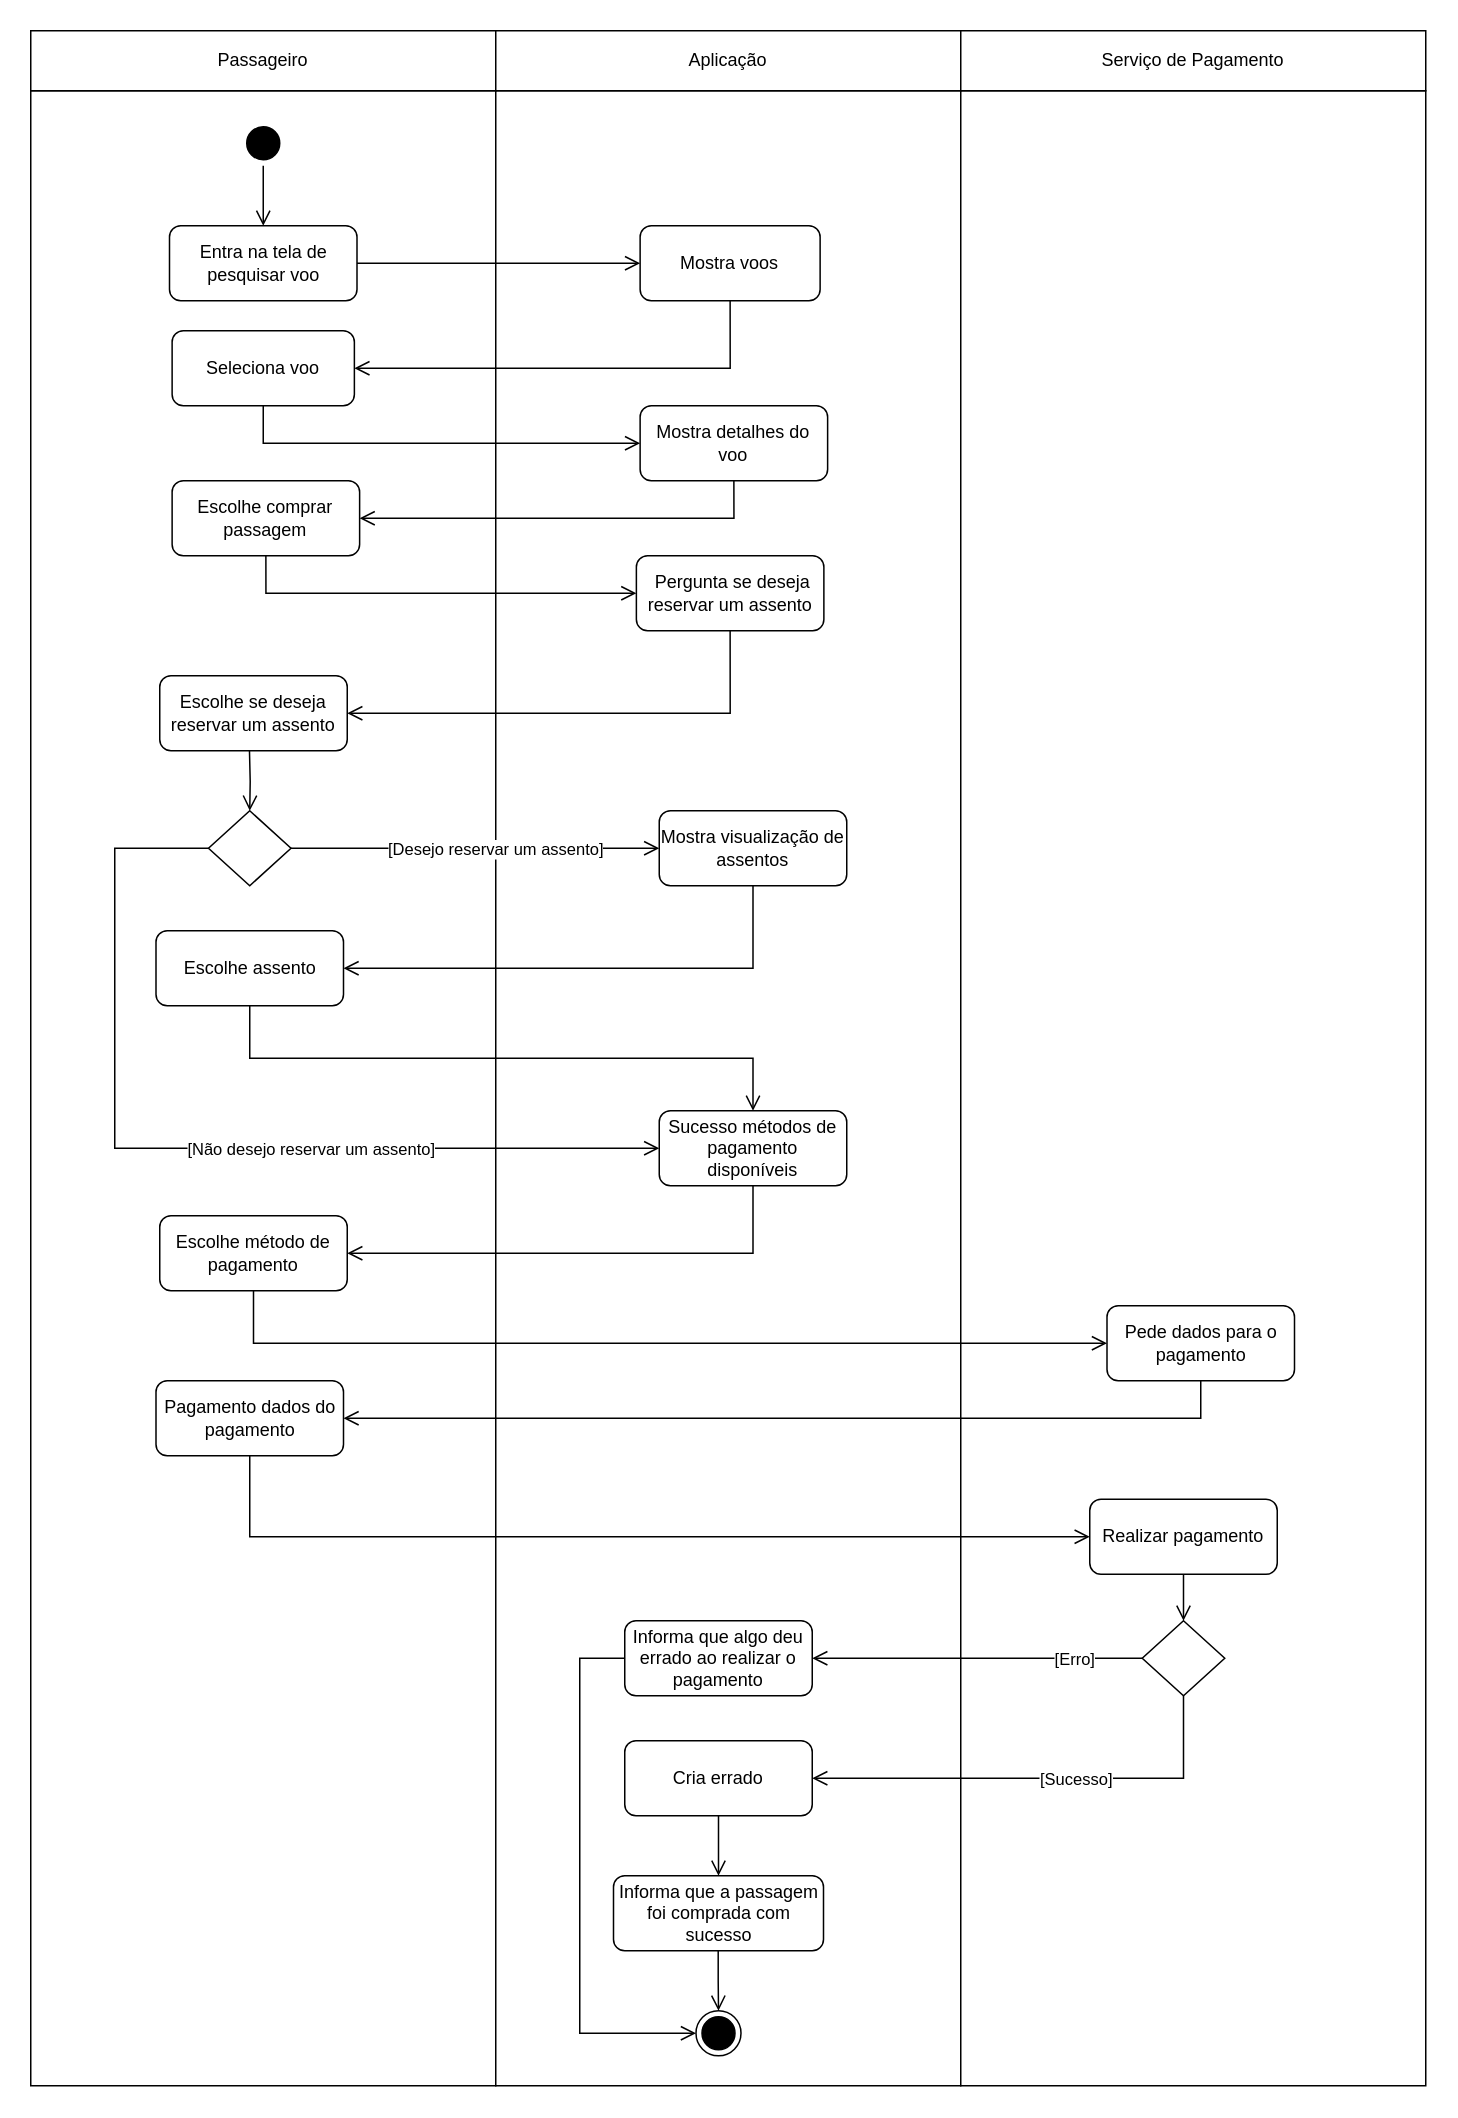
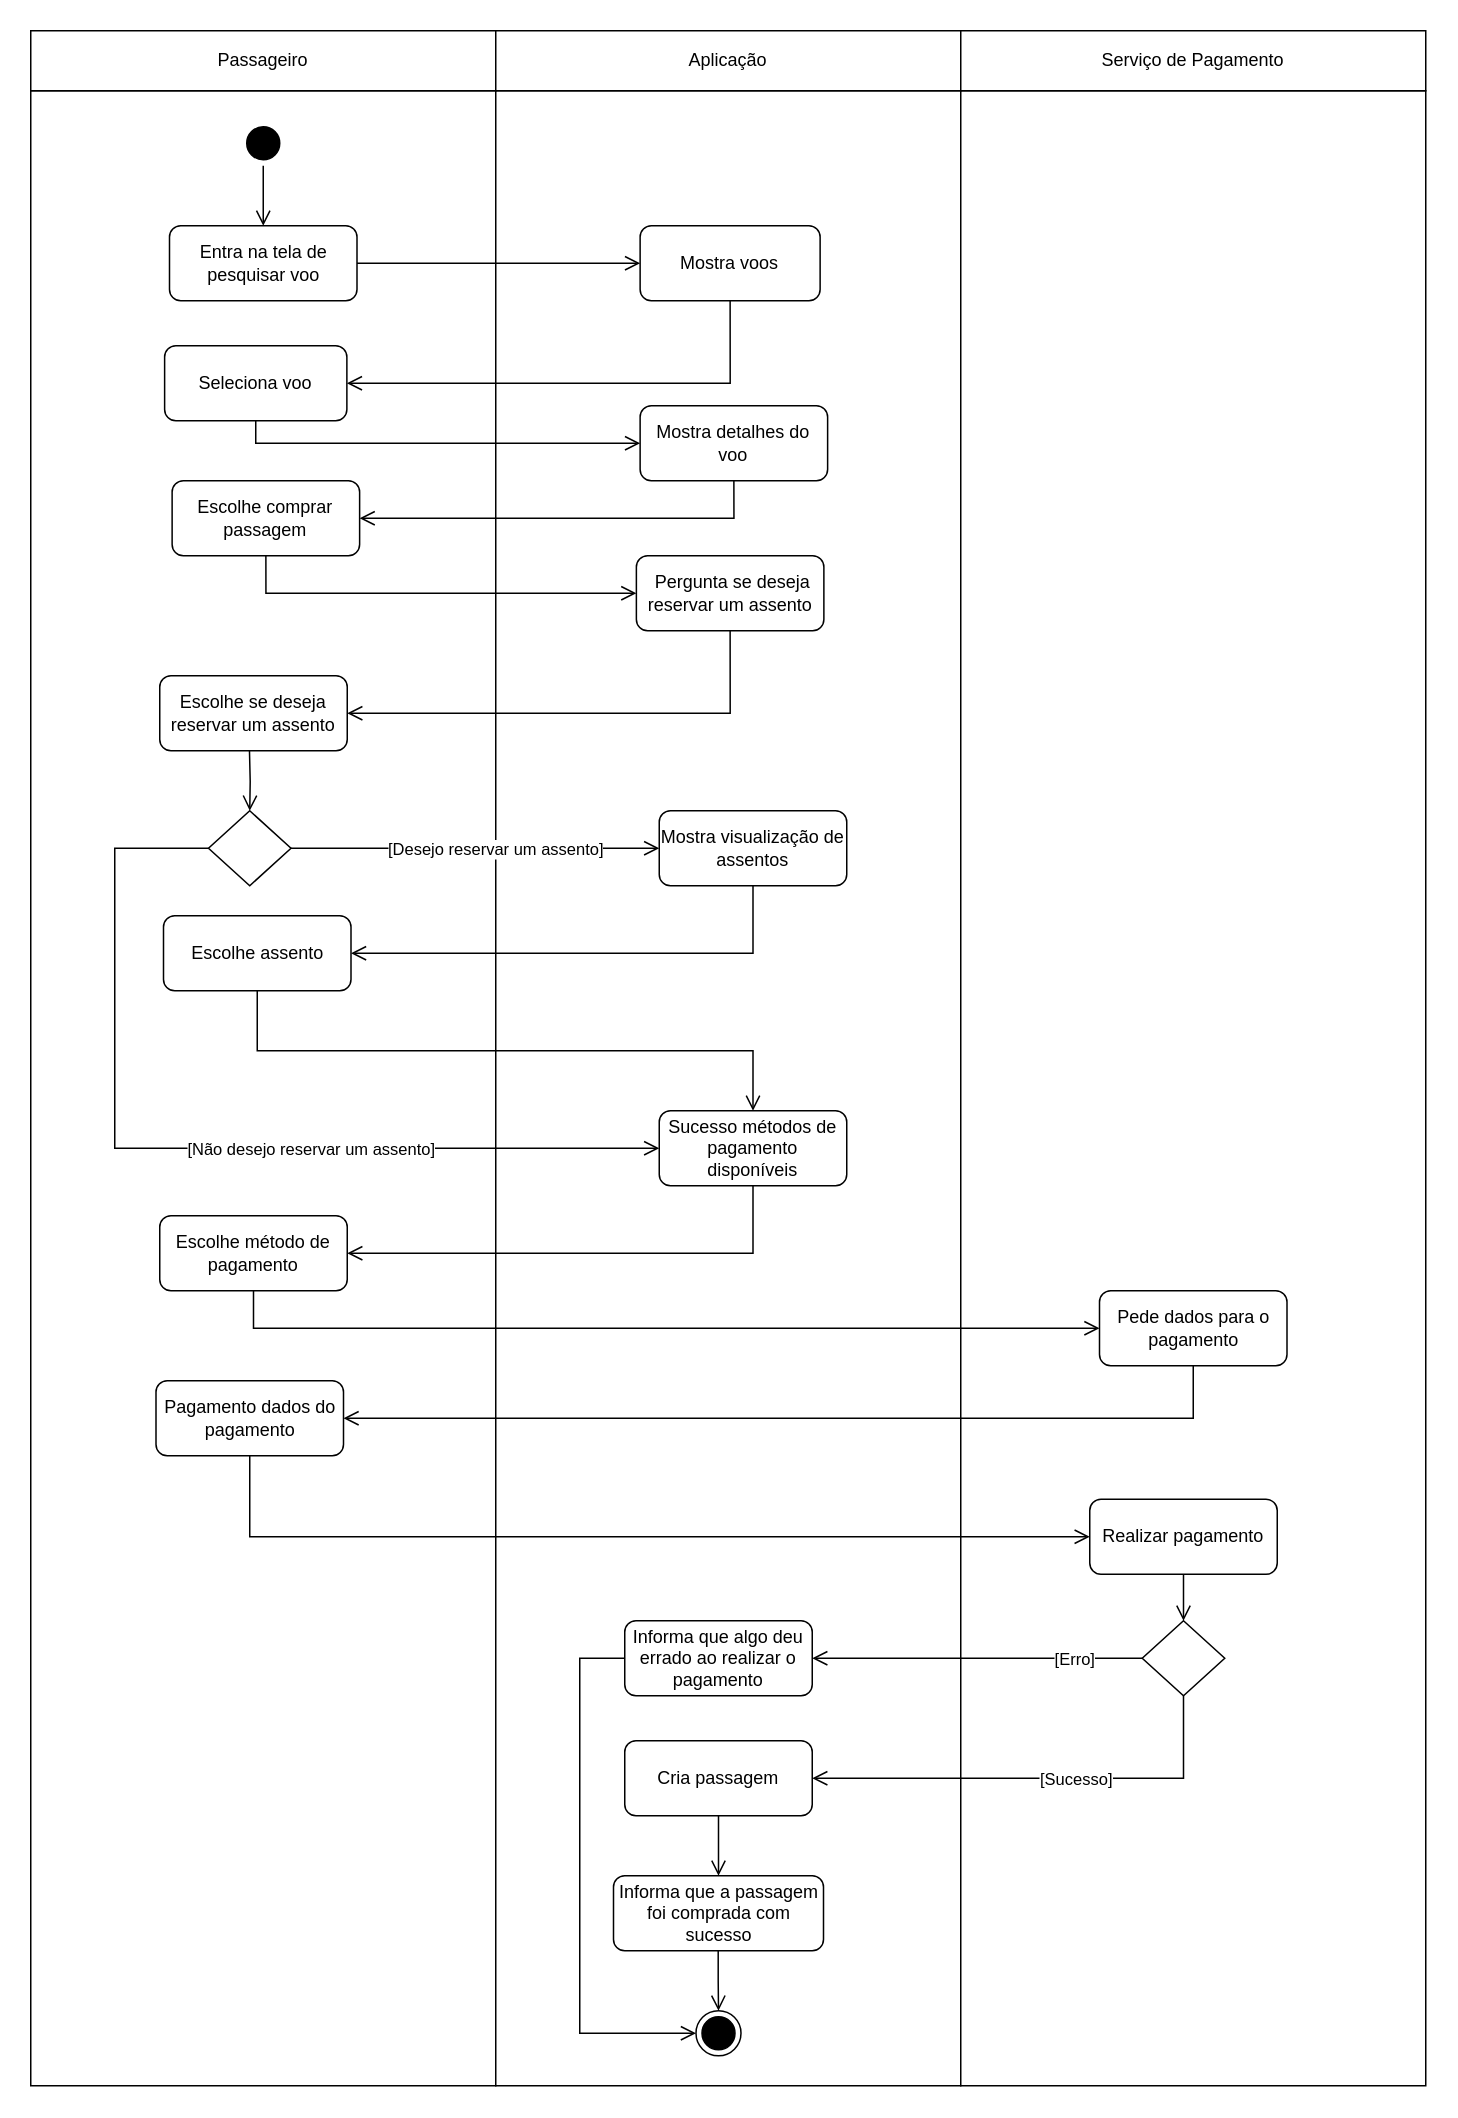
(263, 368) -> (256, 383)
(250, 968) -> (257, 953)
(1201, 1343) -> (1193, 1328)
(719, 1778) -> (719, 1778)
